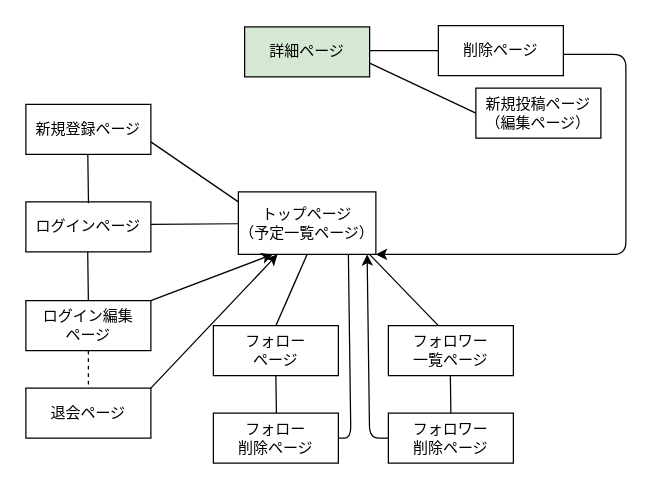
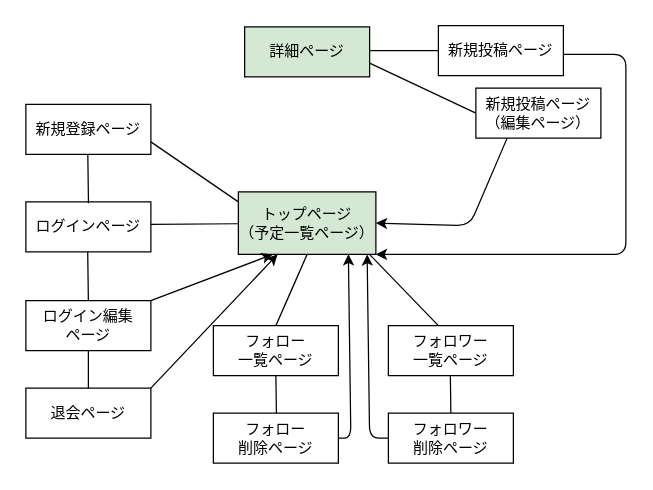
(501, 51) -> (501, 51)
none -> (471, 219)
(307, 223) -> (307, 223)
(348, 260) -> (348, 264)
(276, 351) -> (276, 351)
(88, 370) -> (88, 370)
